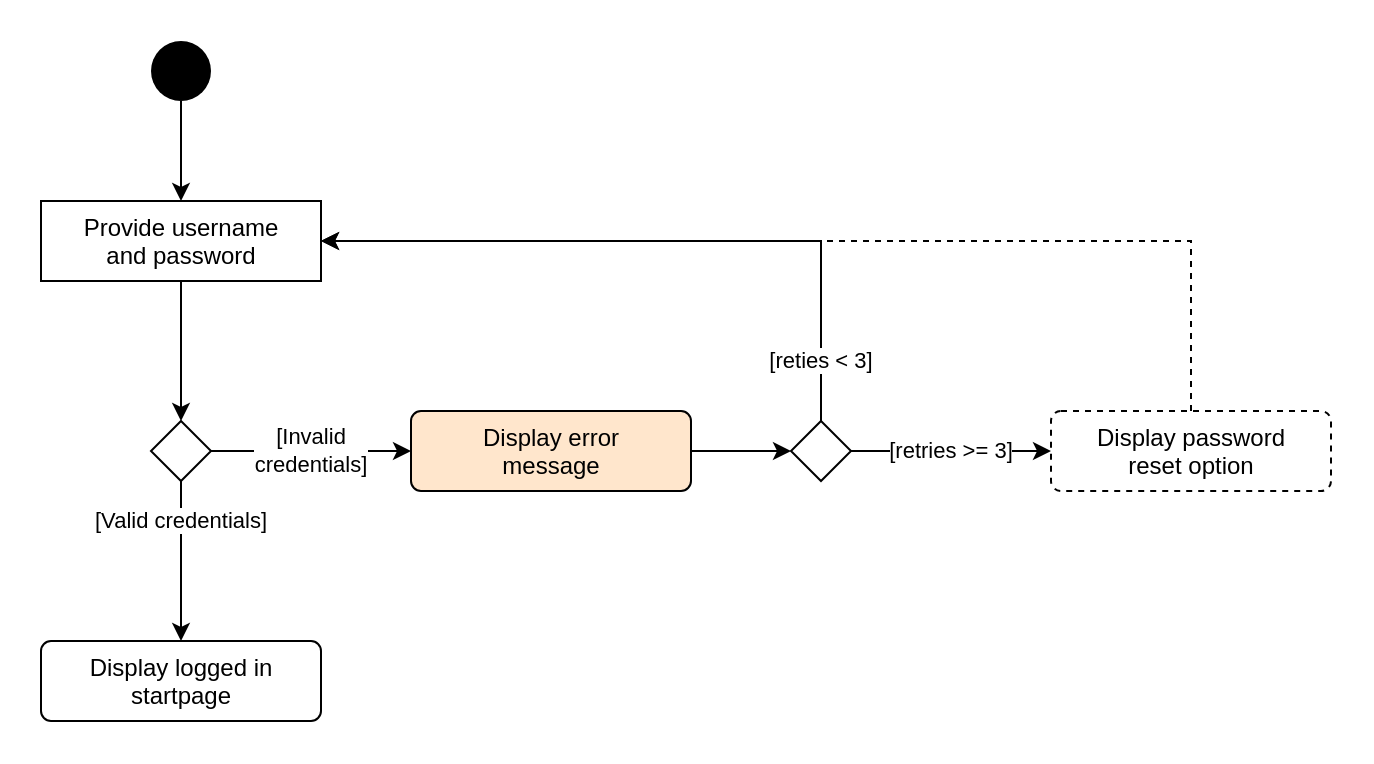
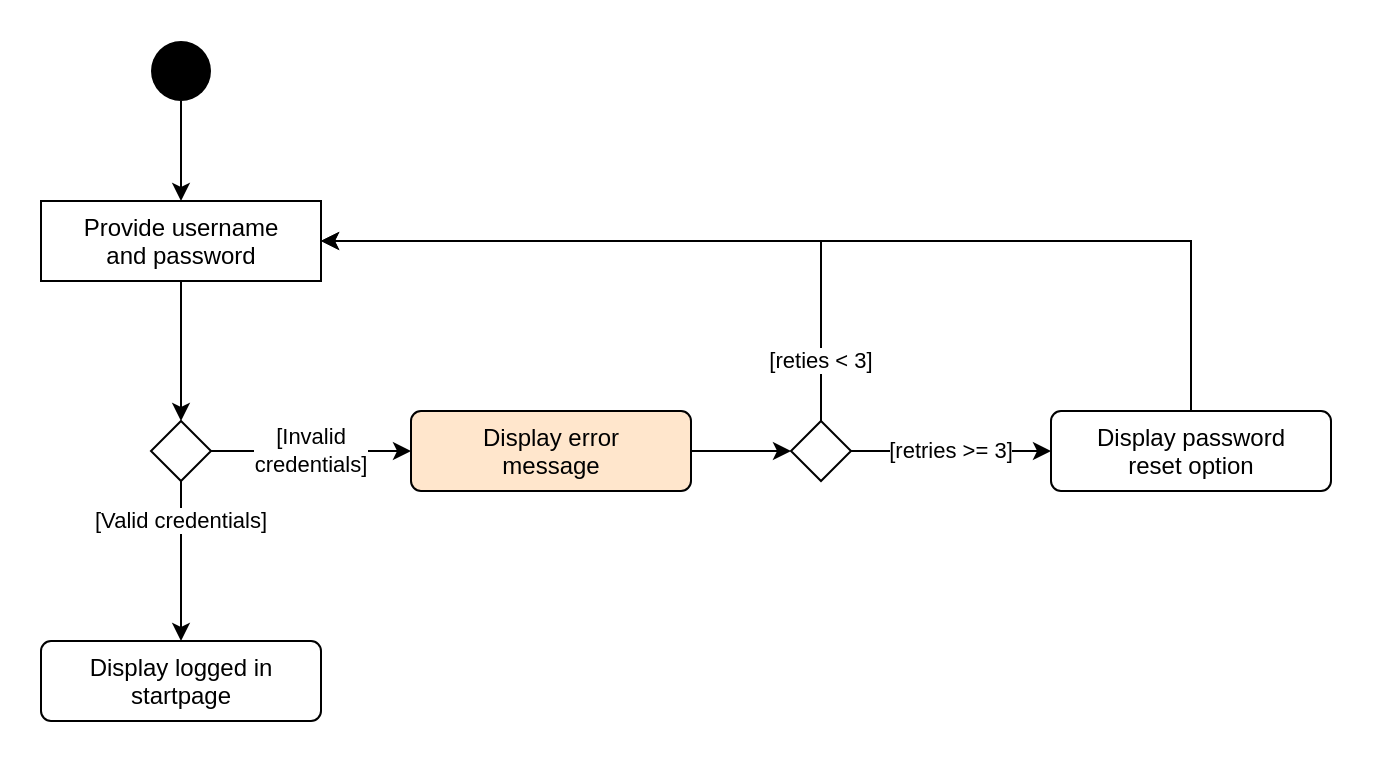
(1092, 241) -> (1092, 241)
(1191, 451) -> (1191, 451)
